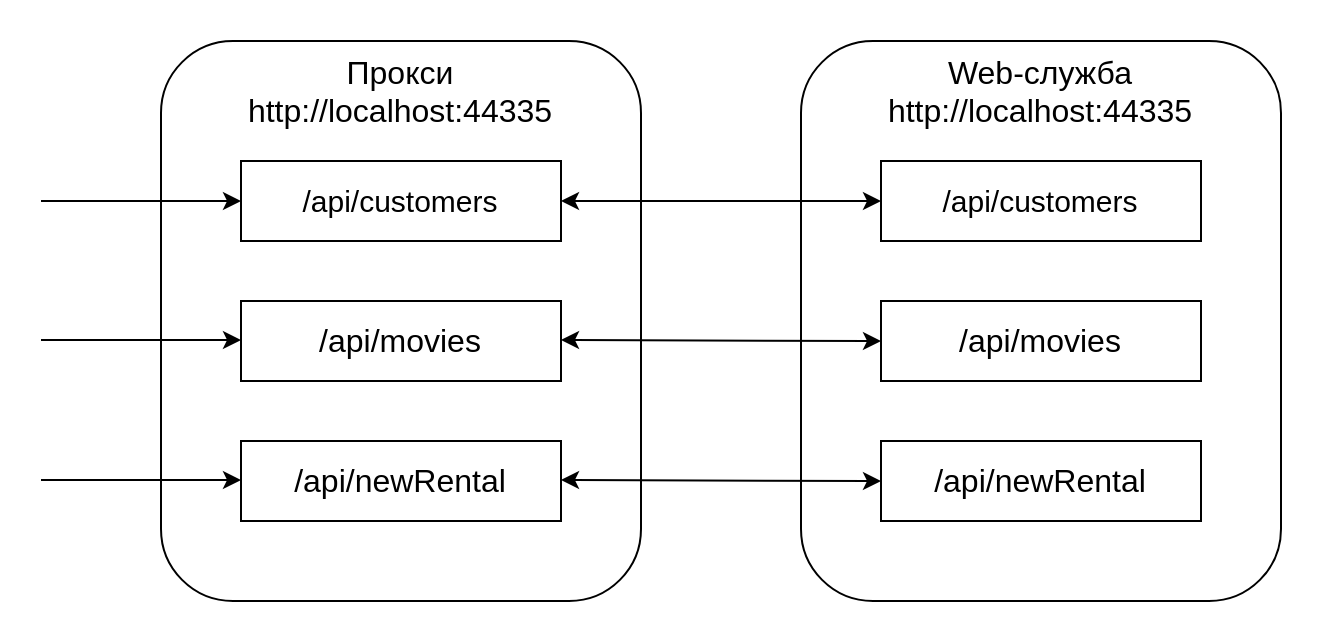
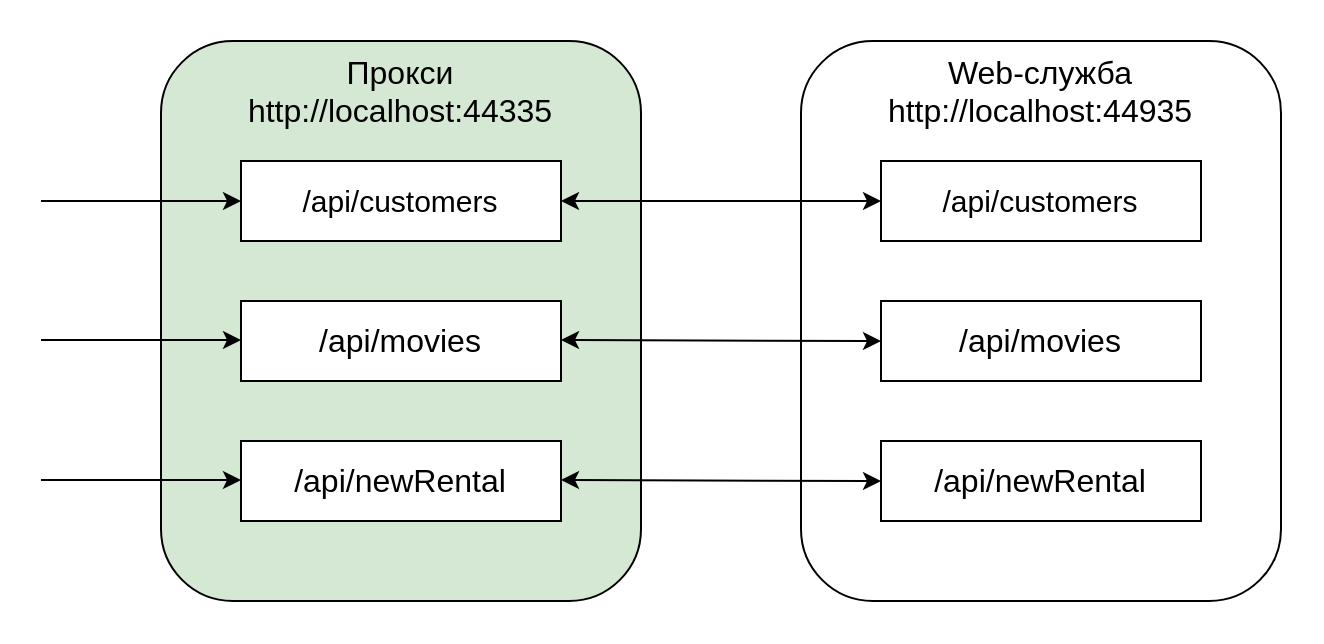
(401, 84) -> (401, 84)
(1041, 84) -> (1041, 84)
